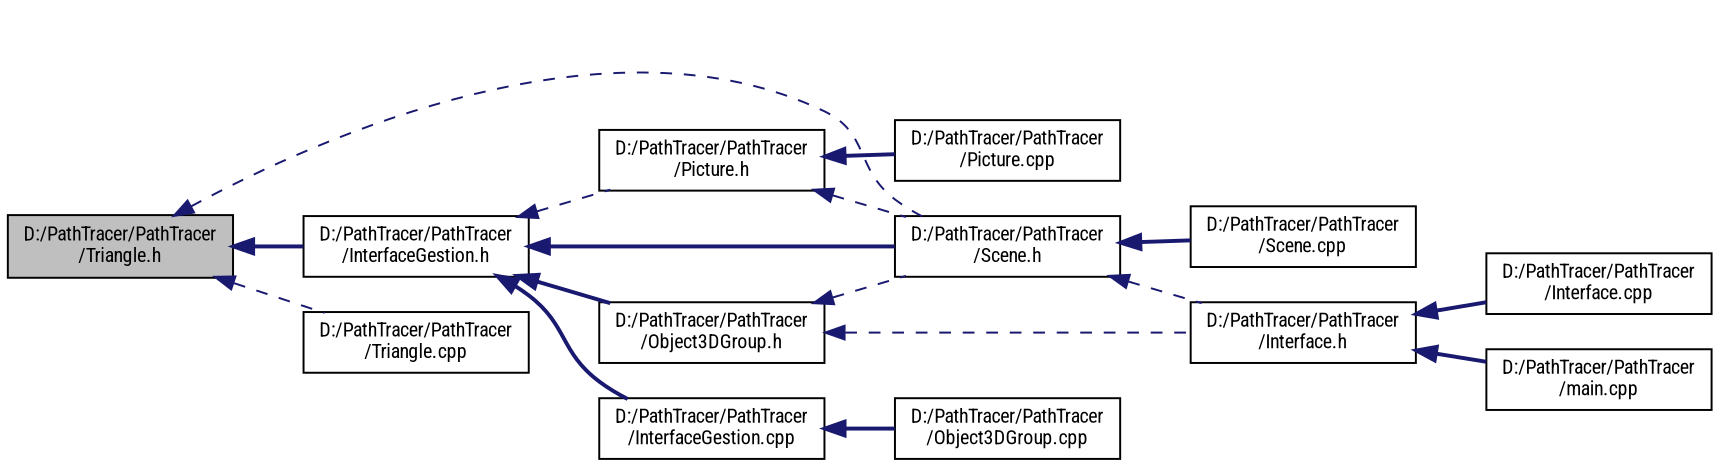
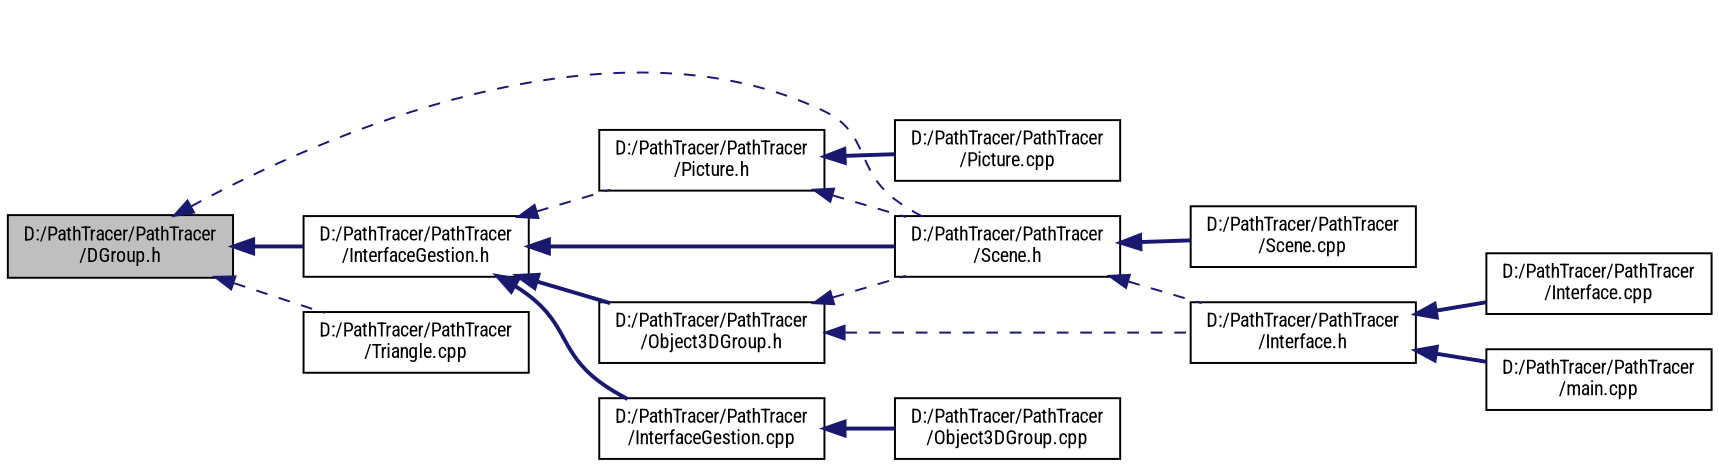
(120, 246) -> (120, 246)
